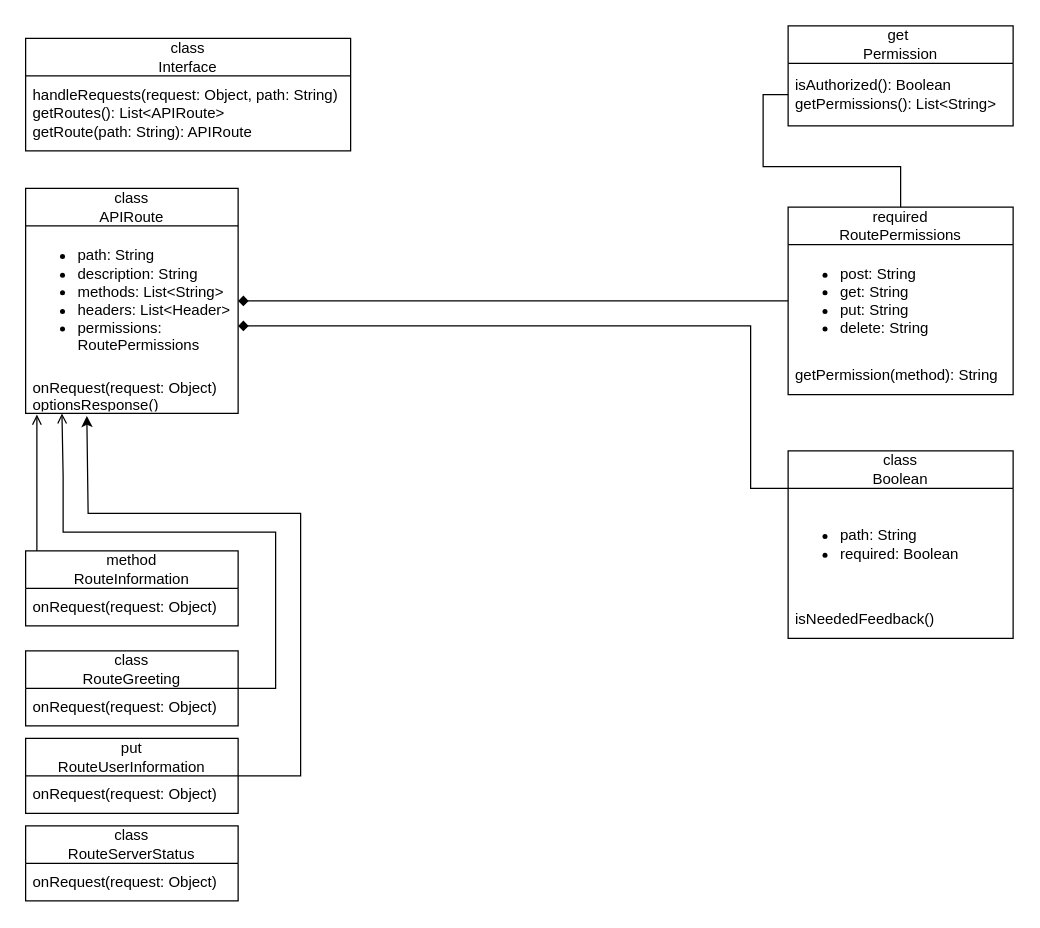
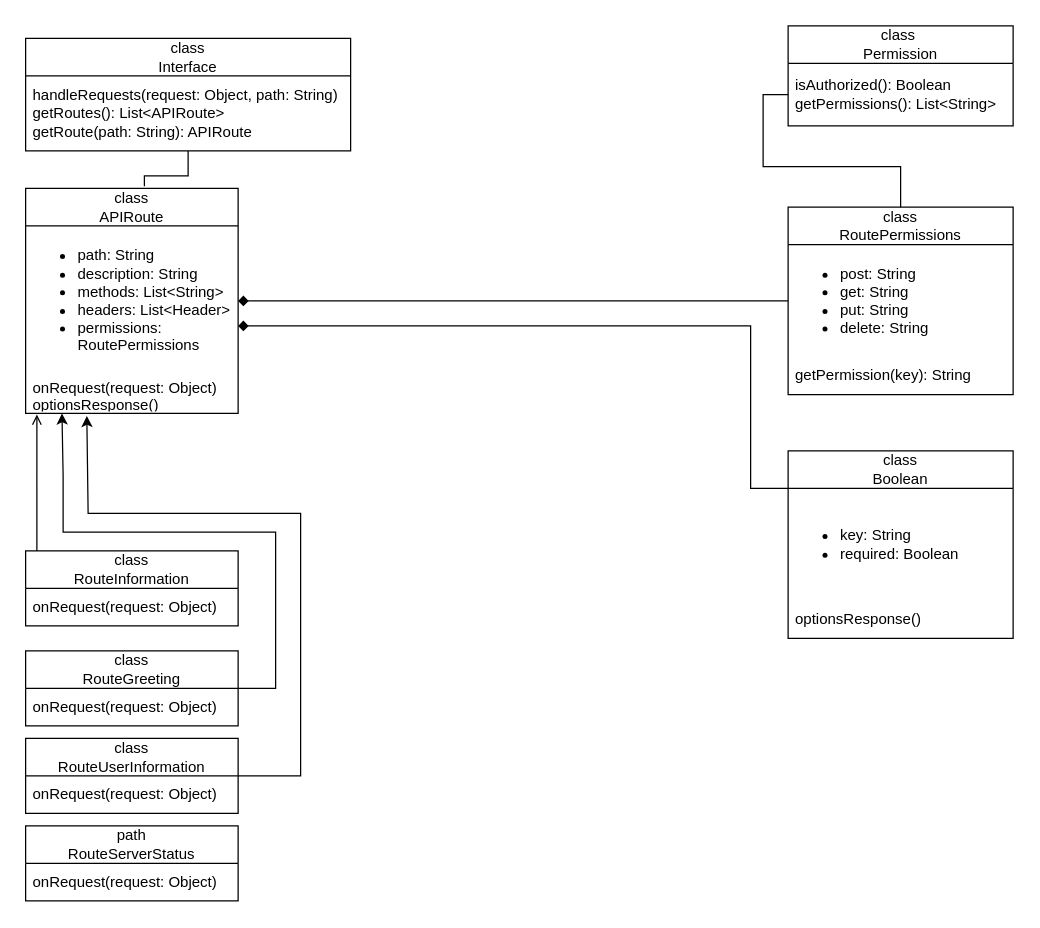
(901, 44) -> (901, 44)
none -> (173, 176)
(901, 226) -> (901, 226)
(902, 376) -> (895, 376)
(62, 421) -> (62, 423)
(854, 544) -> (854, 544)
(132, 569) -> (132, 569)
(869, 619) -> (865, 619)
(132, 757) -> (132, 757)
(132, 844) -> (132, 844)
